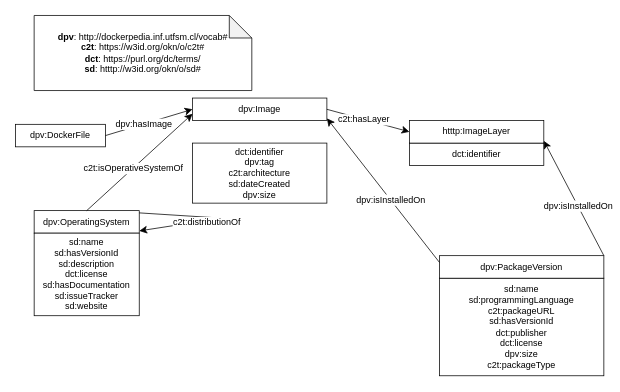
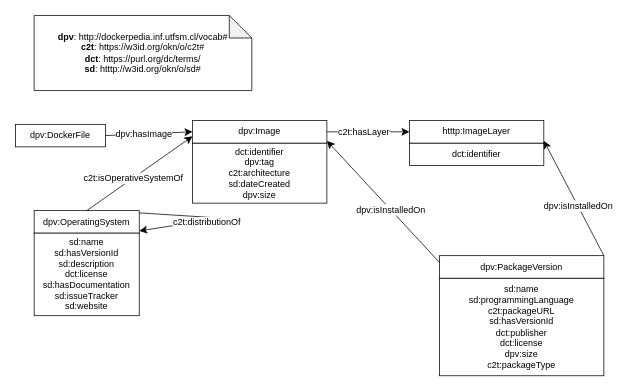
(260, 109) -> (260, 132)
